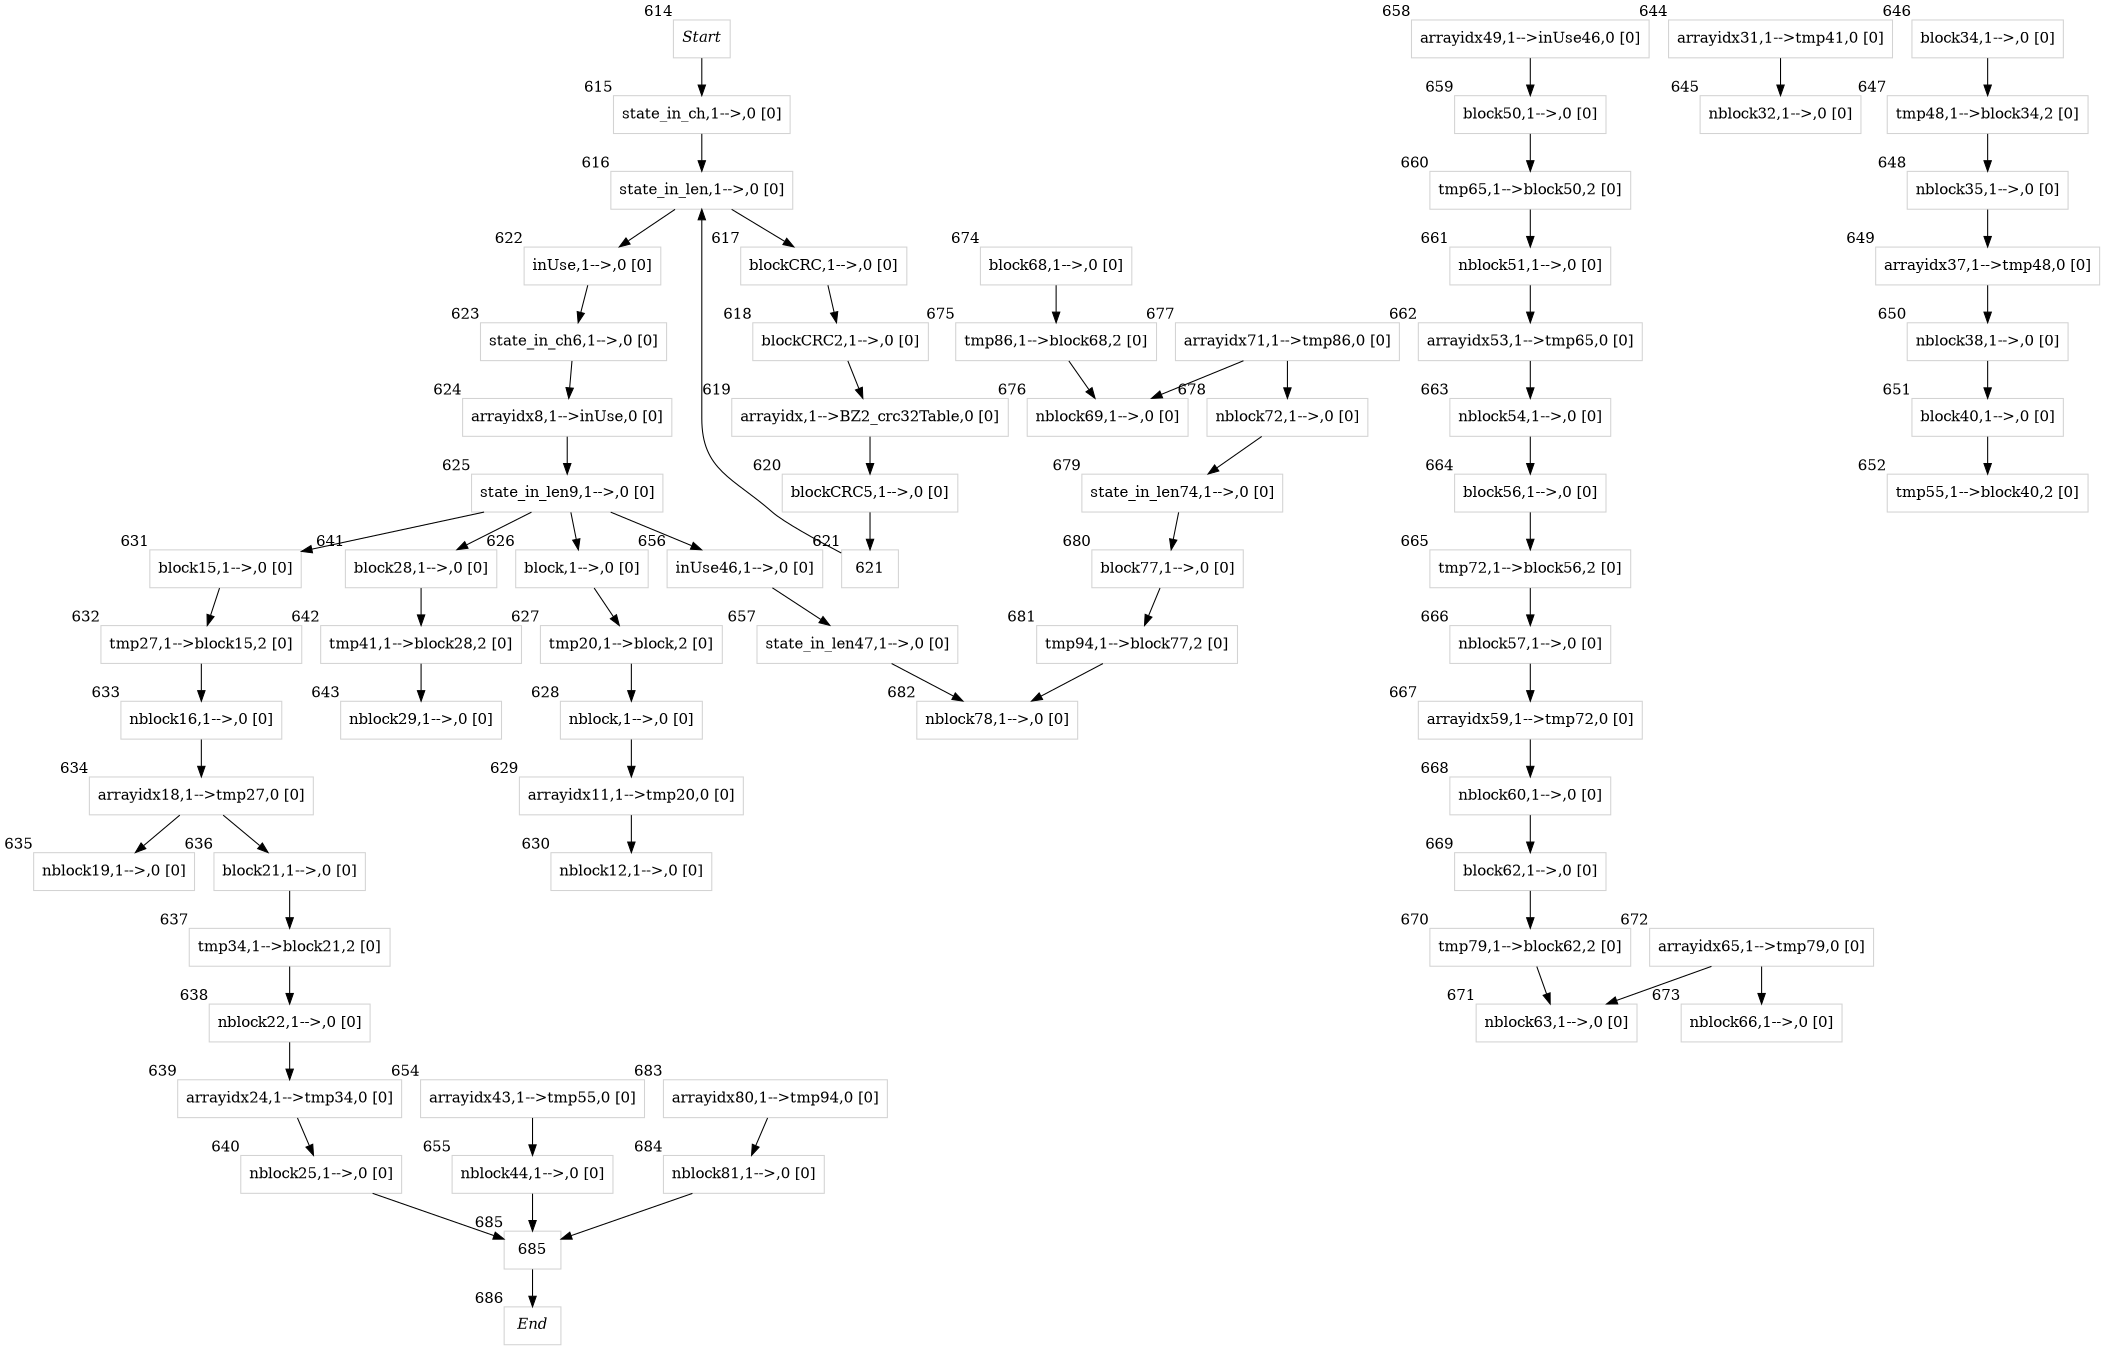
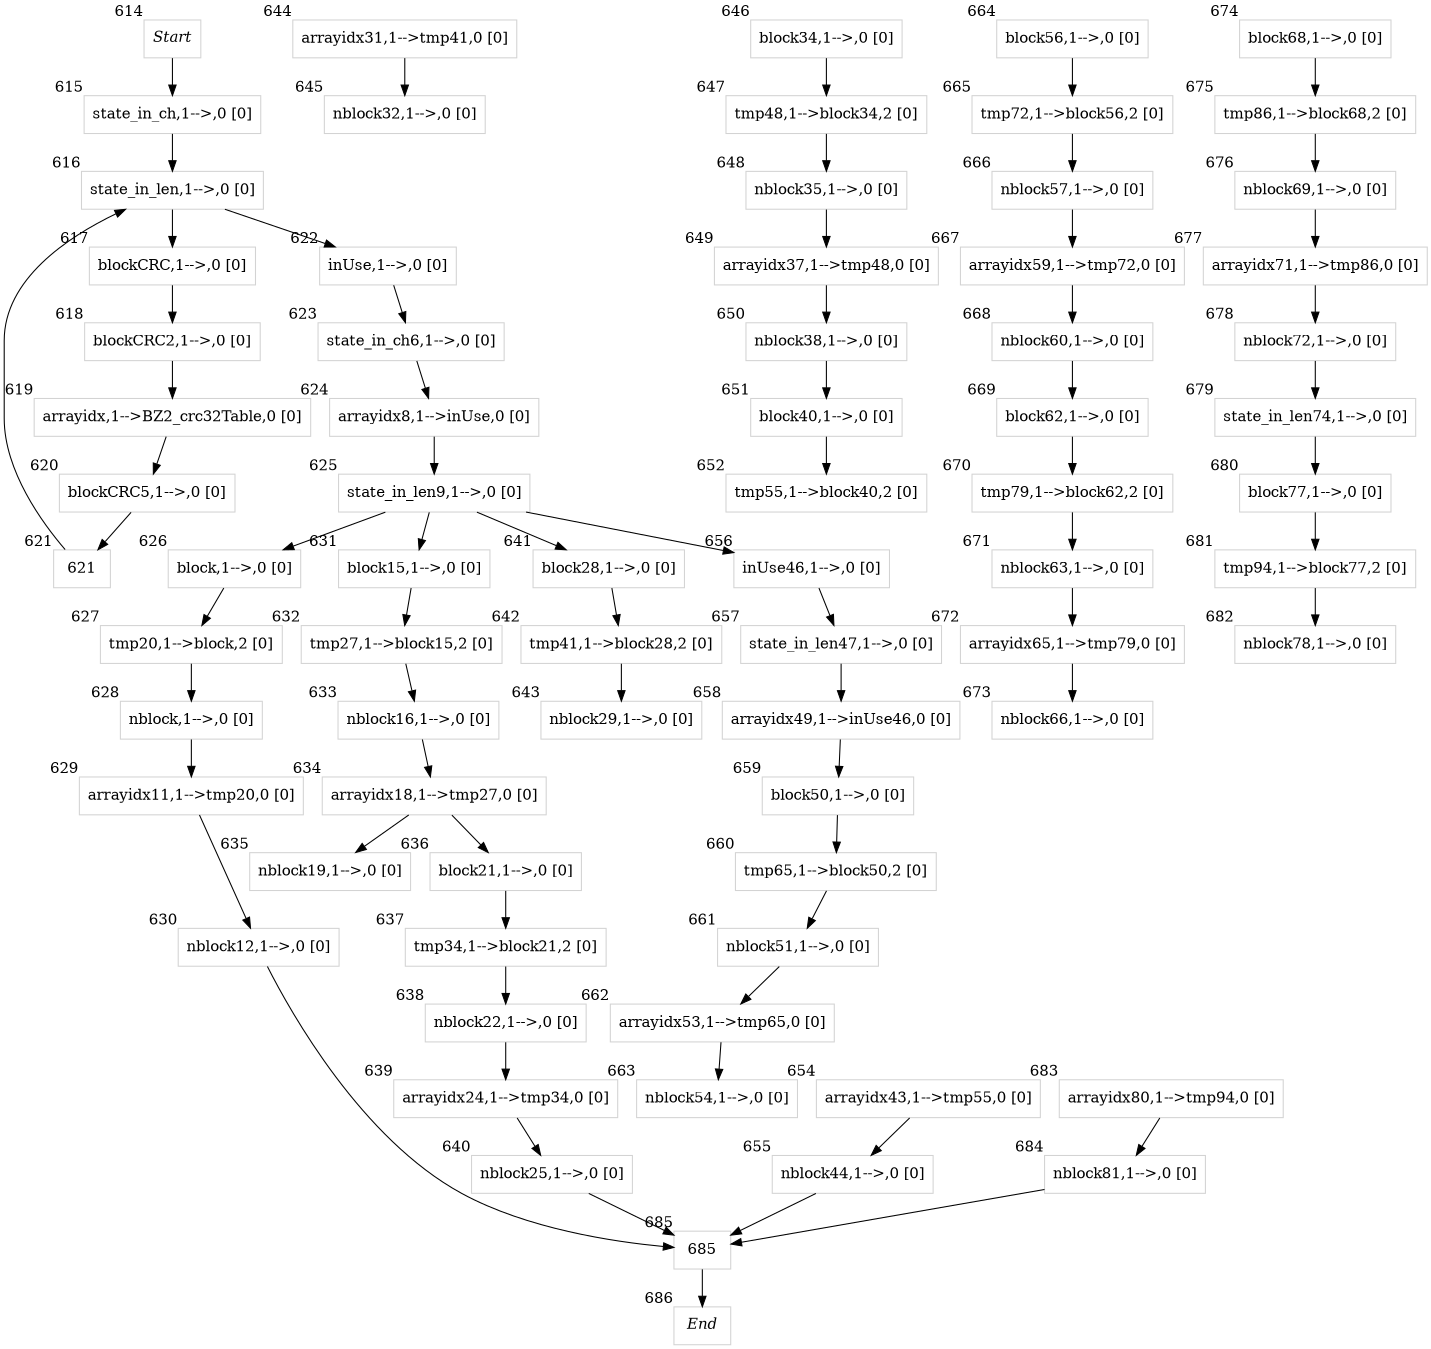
(1202, 378) -> (1315, 223)
(1530, 450) -> none
(923, 680) -> (841, 677)
(1664, 983) -> (1072, 601)
none -> (423, 1168)
